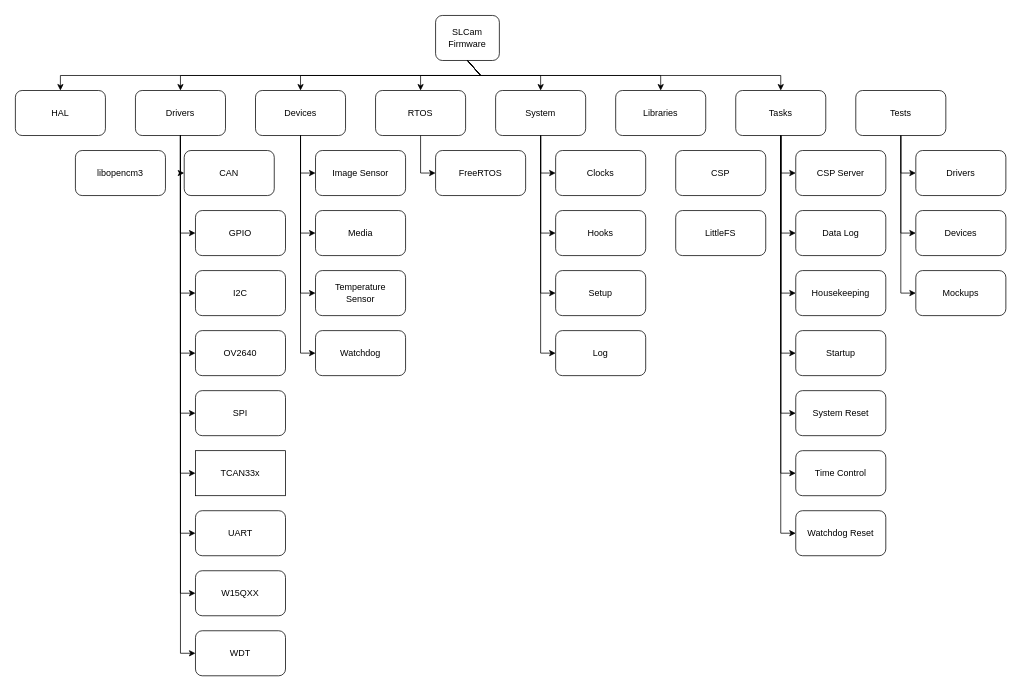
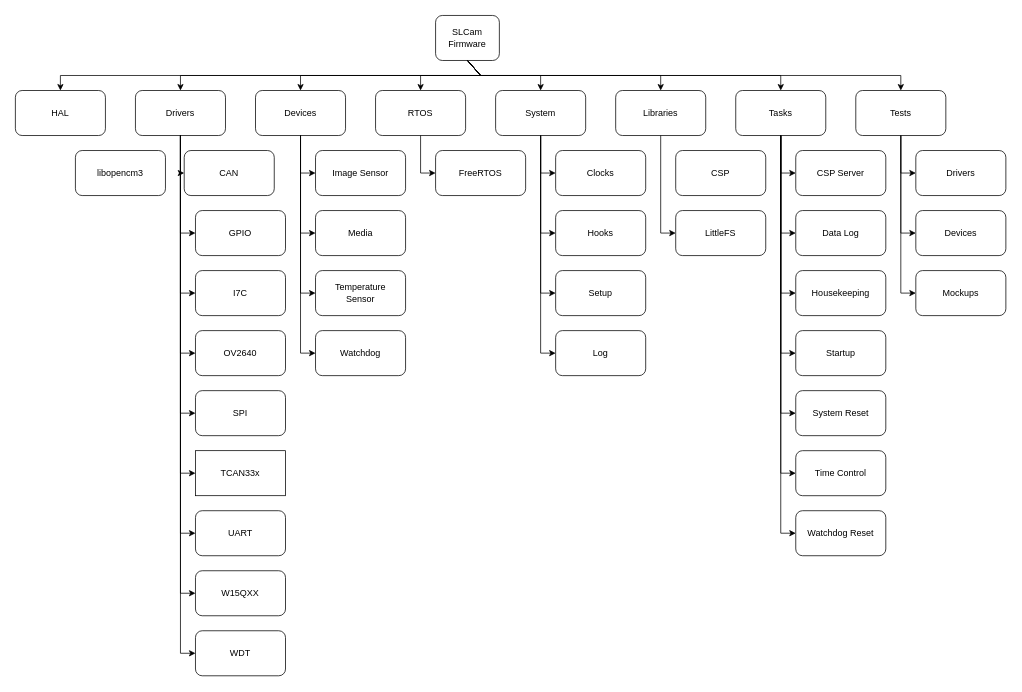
none -> (846, 75)
none -> (660, 189)
(240, 293) -> (240, 293)
